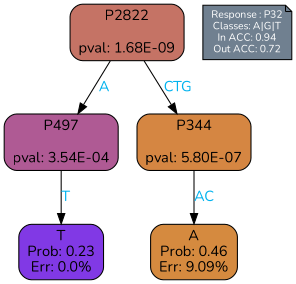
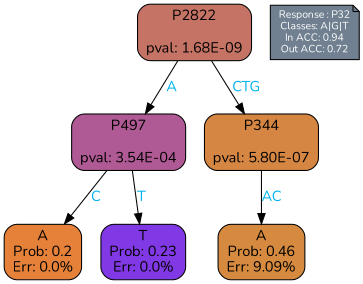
none -> (43, 252)
